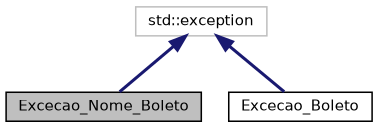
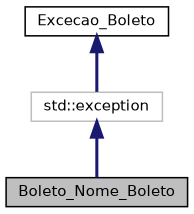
(257, 69) -> (97, 72)
(104, 107) -> (97, 192)
